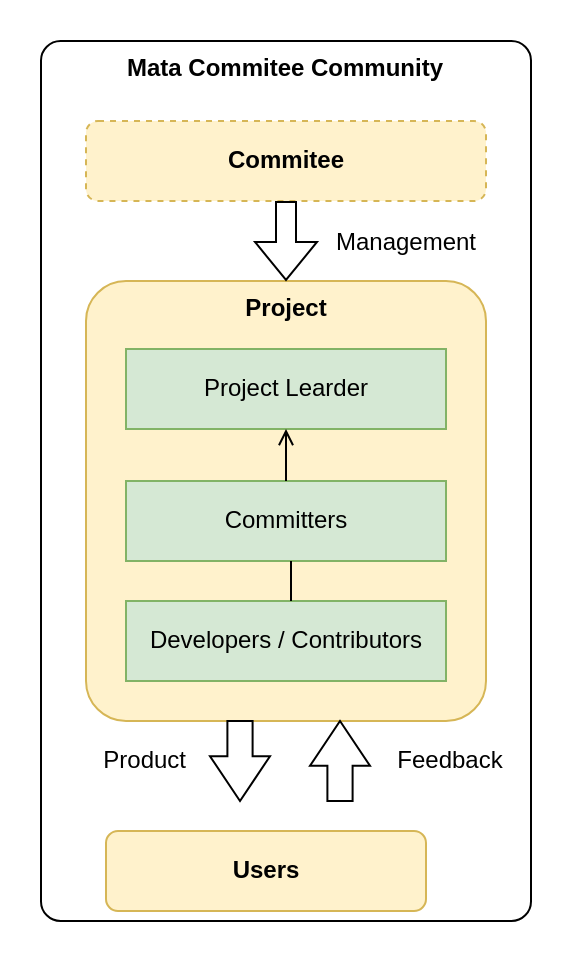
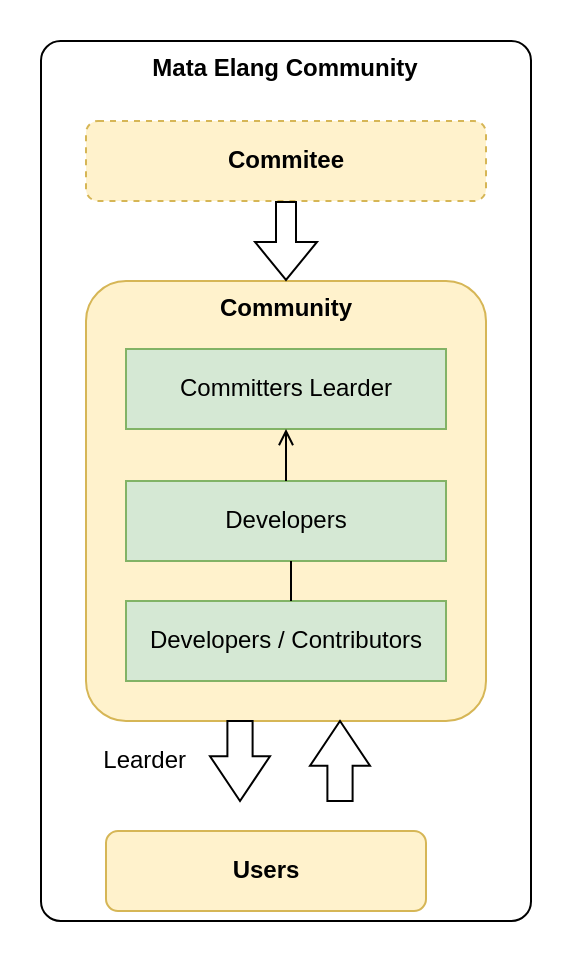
(286, 69) -> (286, 69)
(406, 243) -> none
(287, 309) -> (287, 309)
(287, 389) -> (287, 389)
(287, 521) -> (287, 521)
(149, 761) -> (149, 761)
(450, 761) -> none
